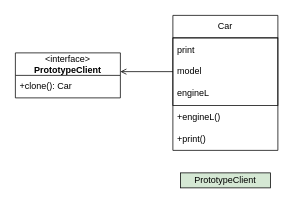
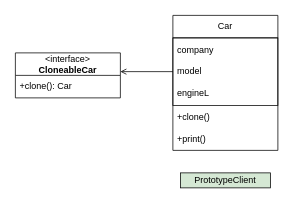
(68, 64) -> (68, 64)
(194, 72) -> (195, 72)
(201, 128) -> (196, 128)
